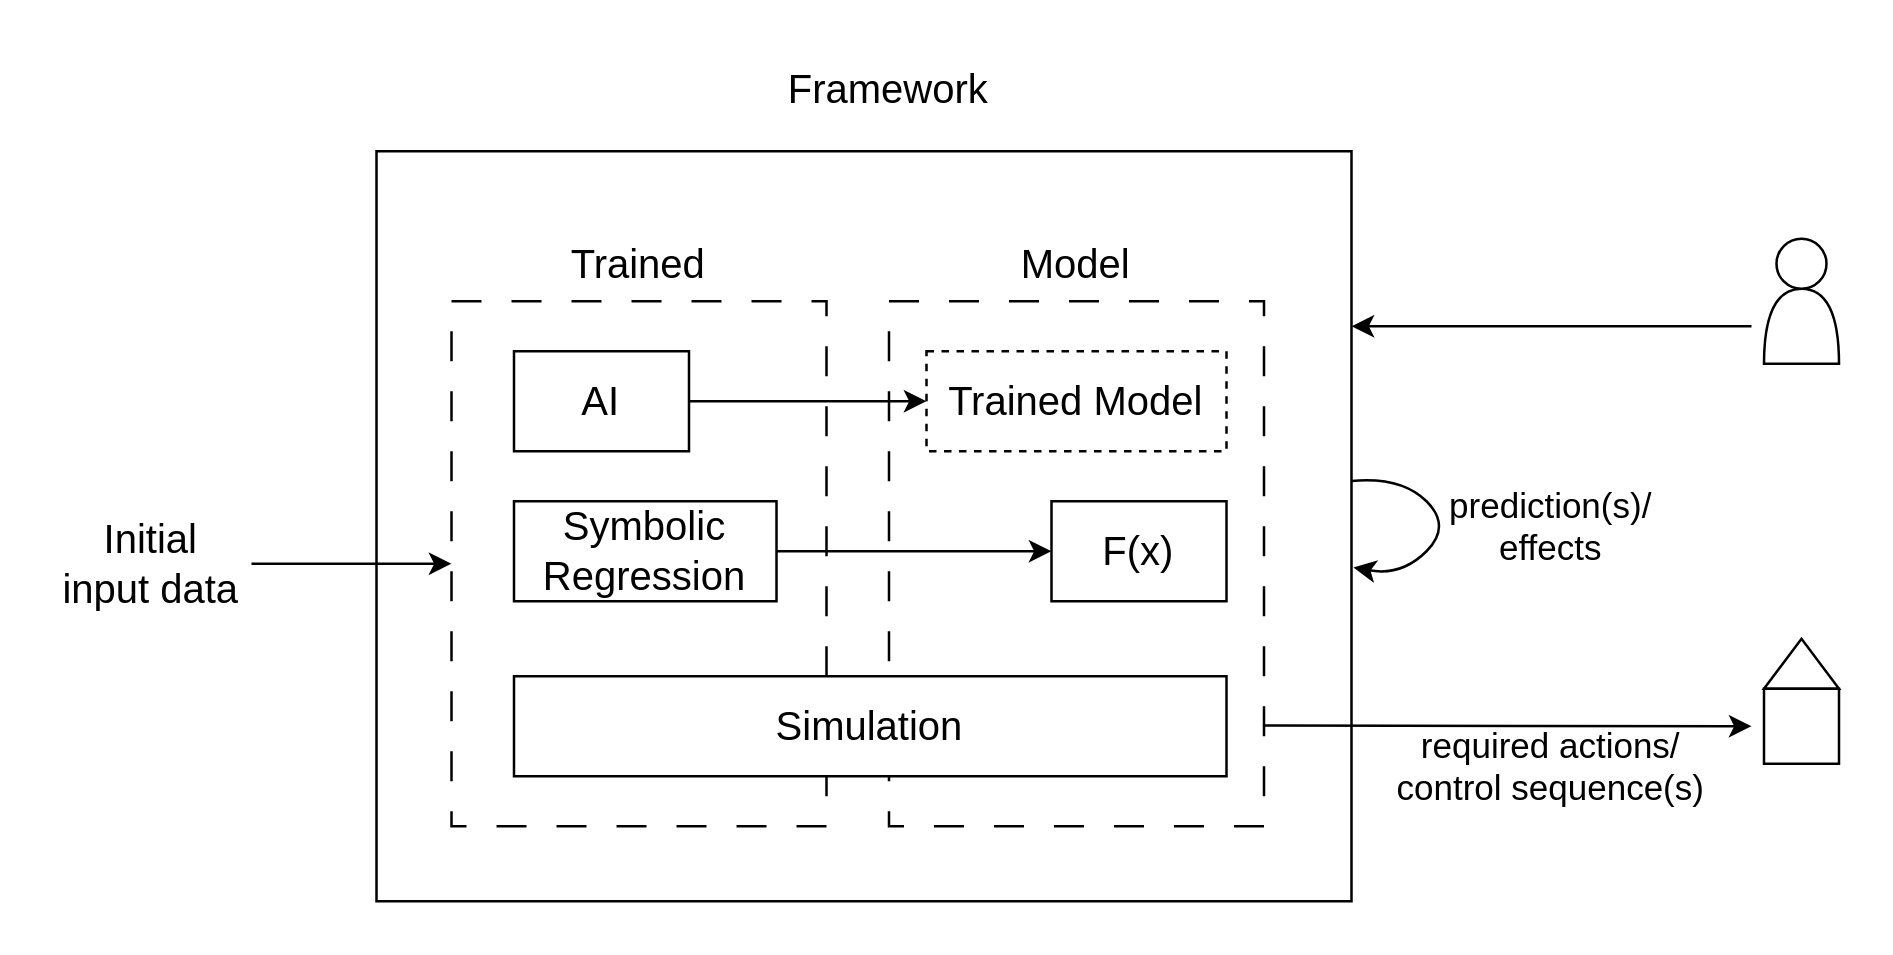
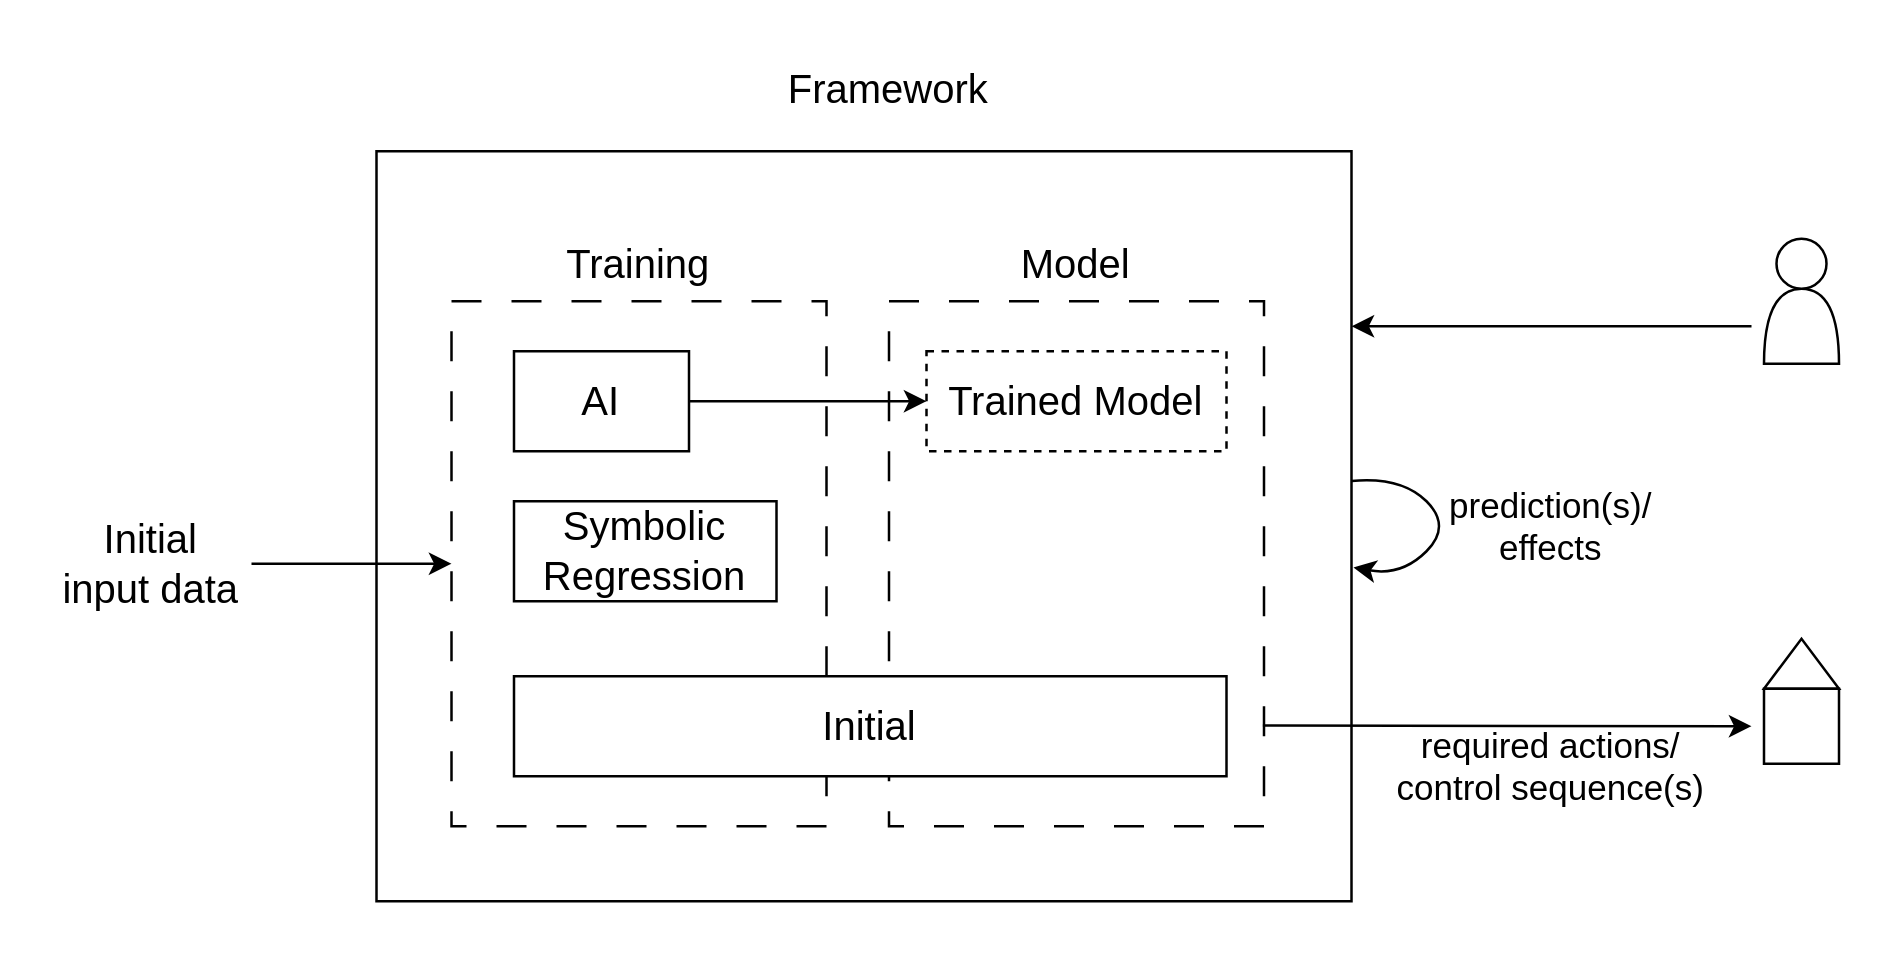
(639, 264) -> (639, 264)
(905, 551) -> none
(1139, 551) -> none
(870, 726) -> (870, 726)
